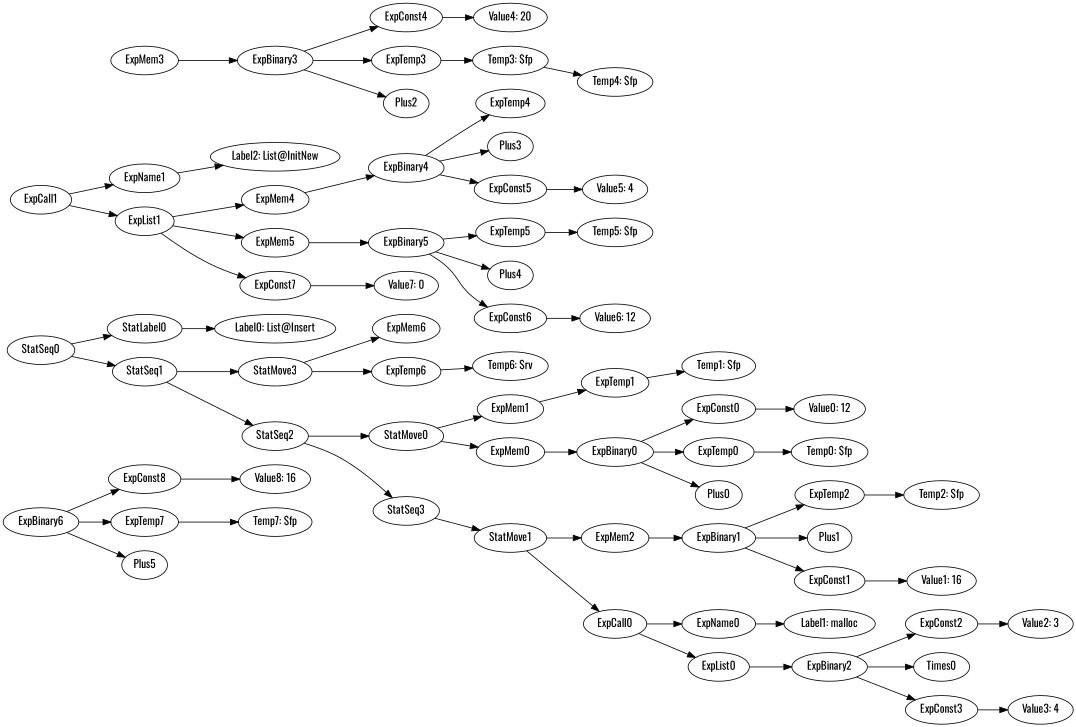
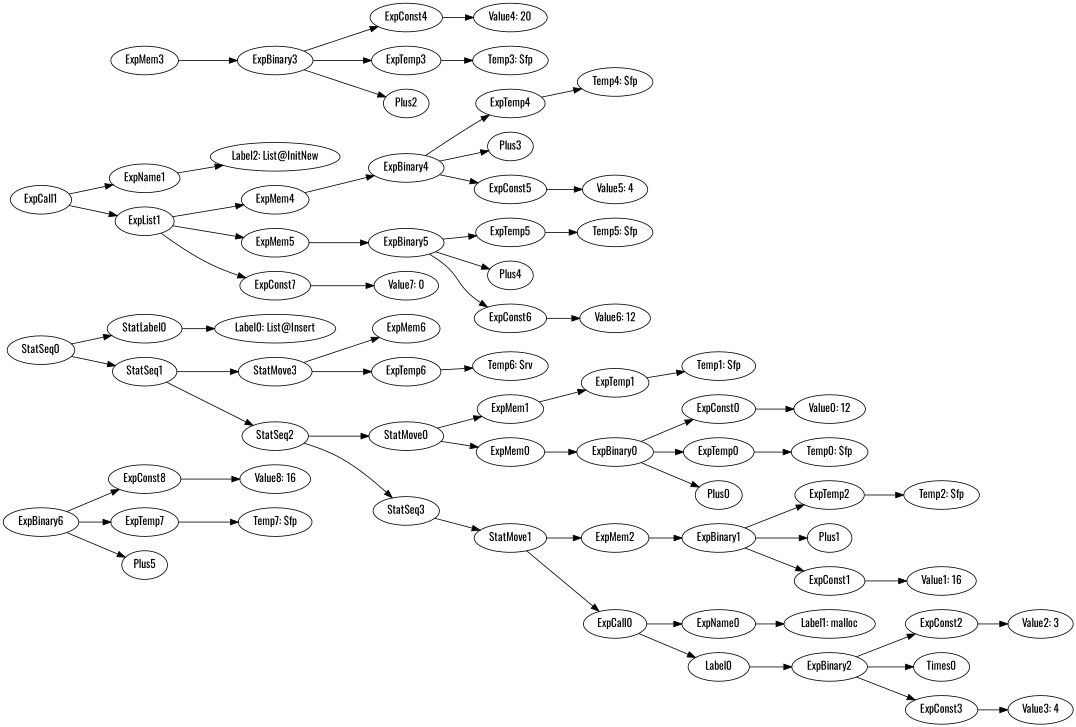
(559, 70) -> (558, 94)
(719, 667) -> (719, 667)
